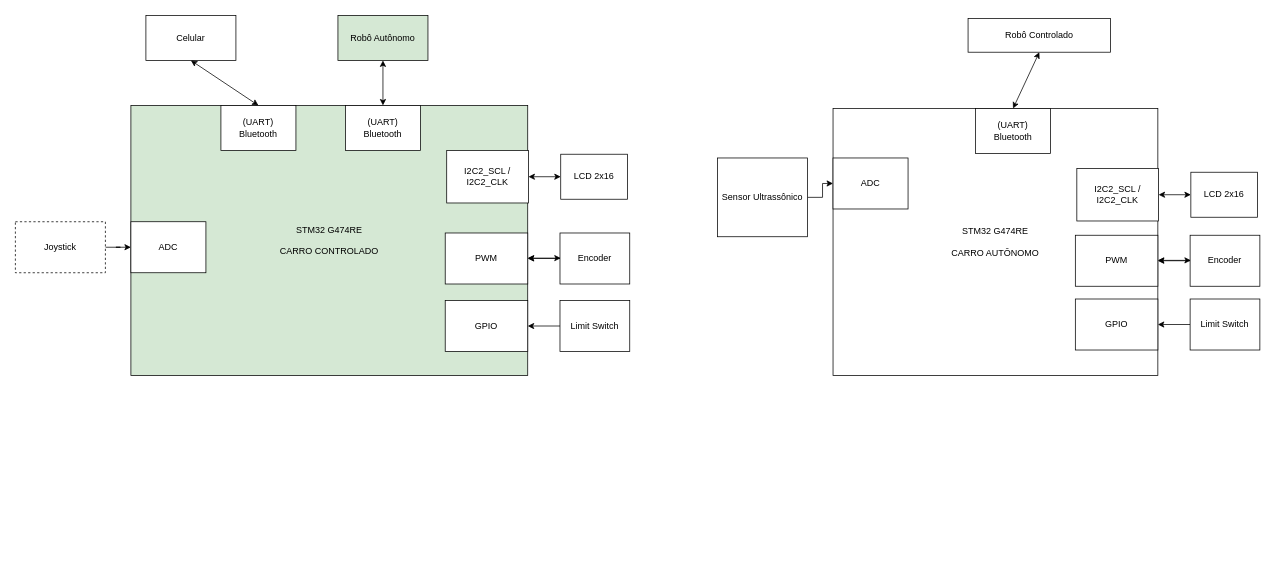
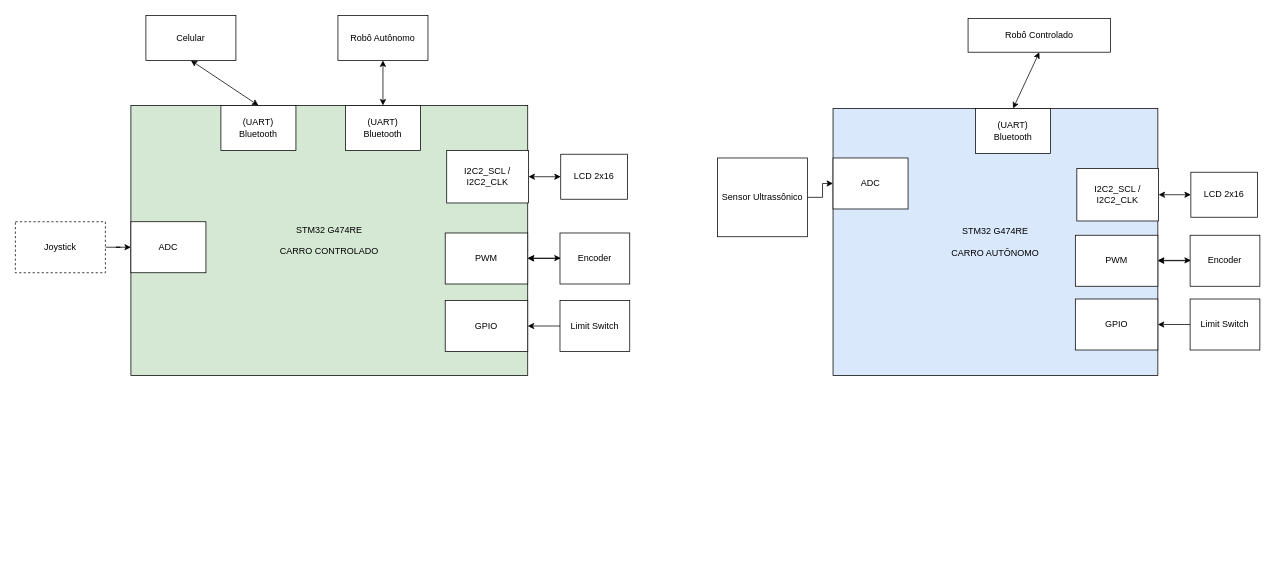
(383, 38) -> (383, 38)
(995, 242) -> (995, 242)
